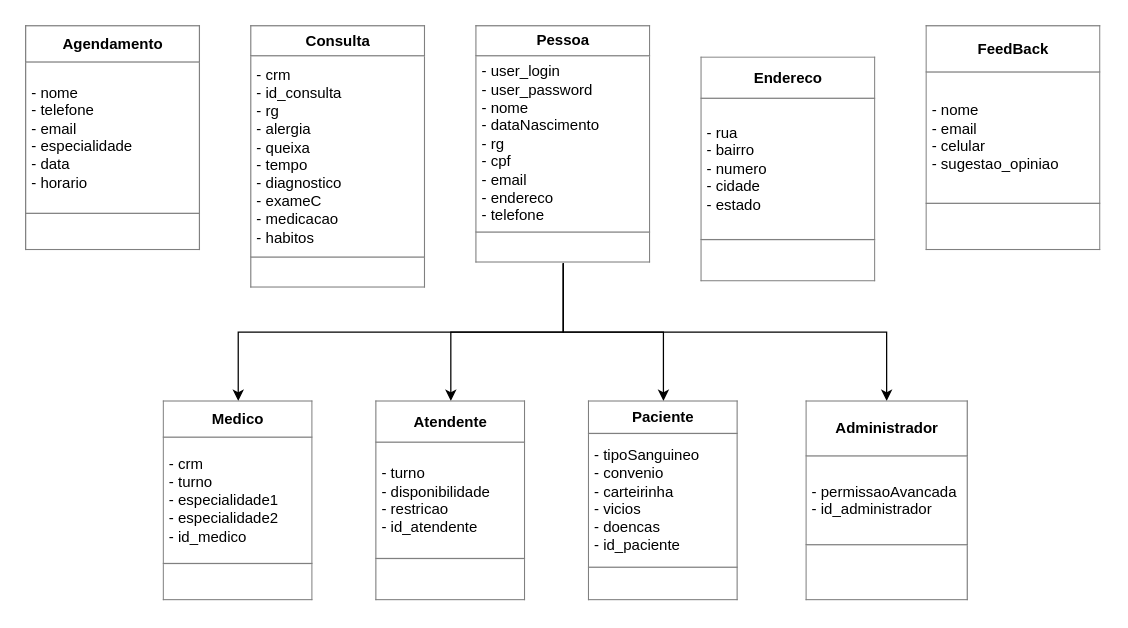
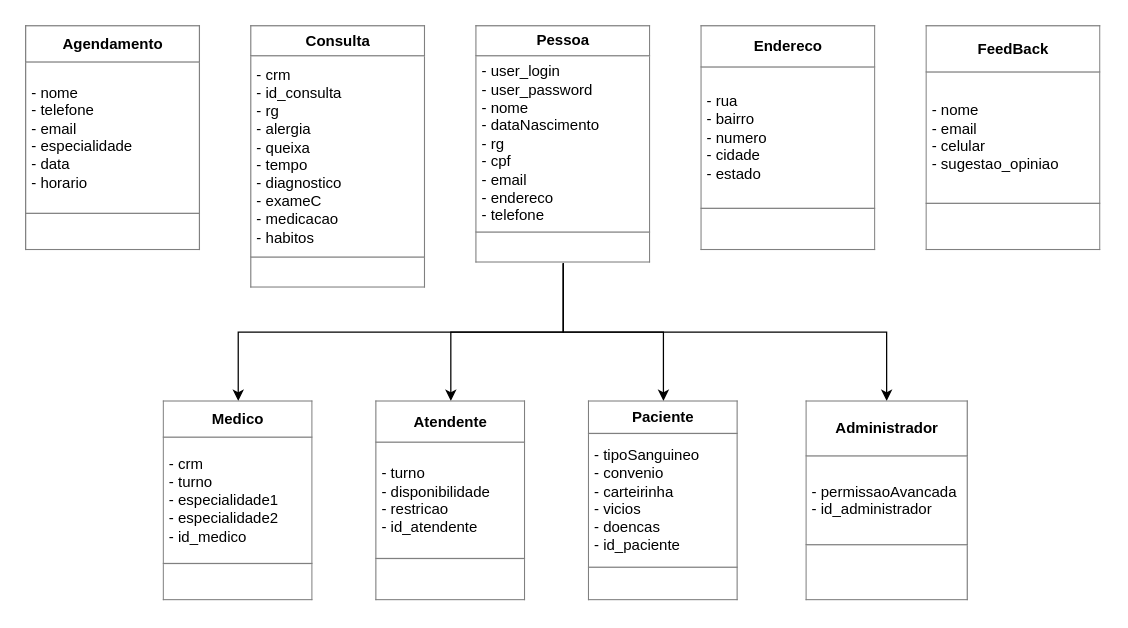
(788, 169) -> (788, 138)
